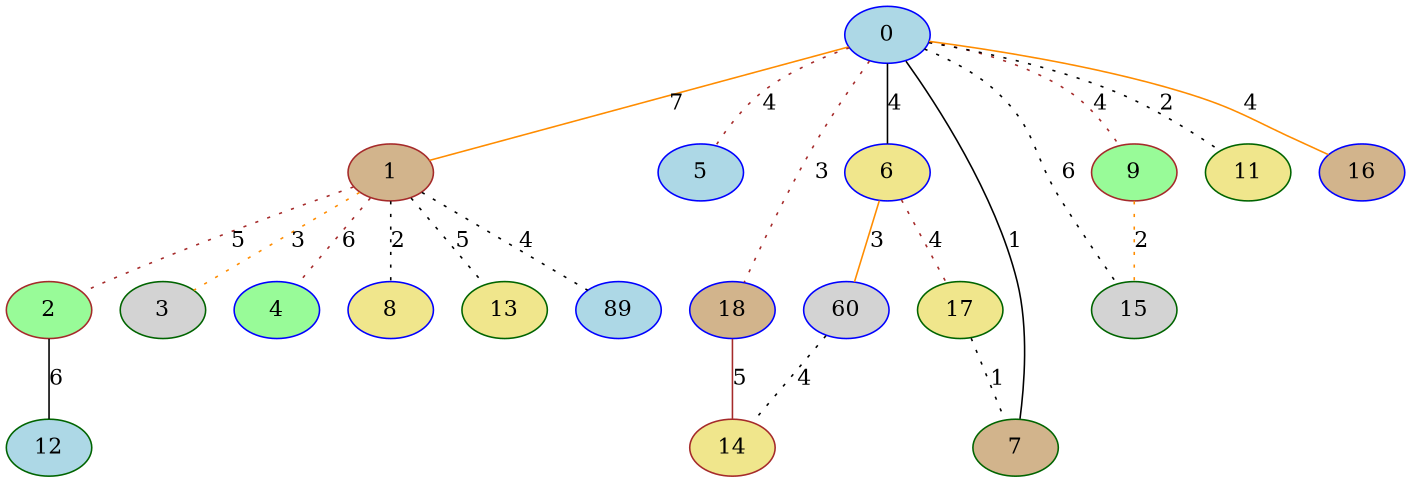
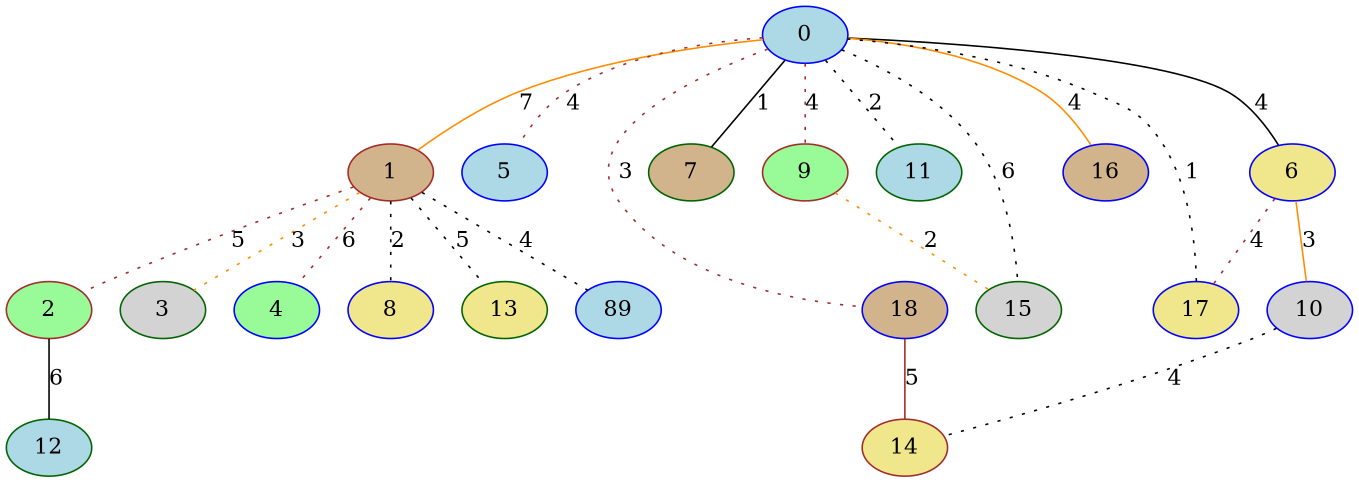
(1248, 172) -> (919, 172)
(846, 310) -> (1310, 310)
(960, 310) -> (1196, 310)
(988, 379) -> (1083, 89)
